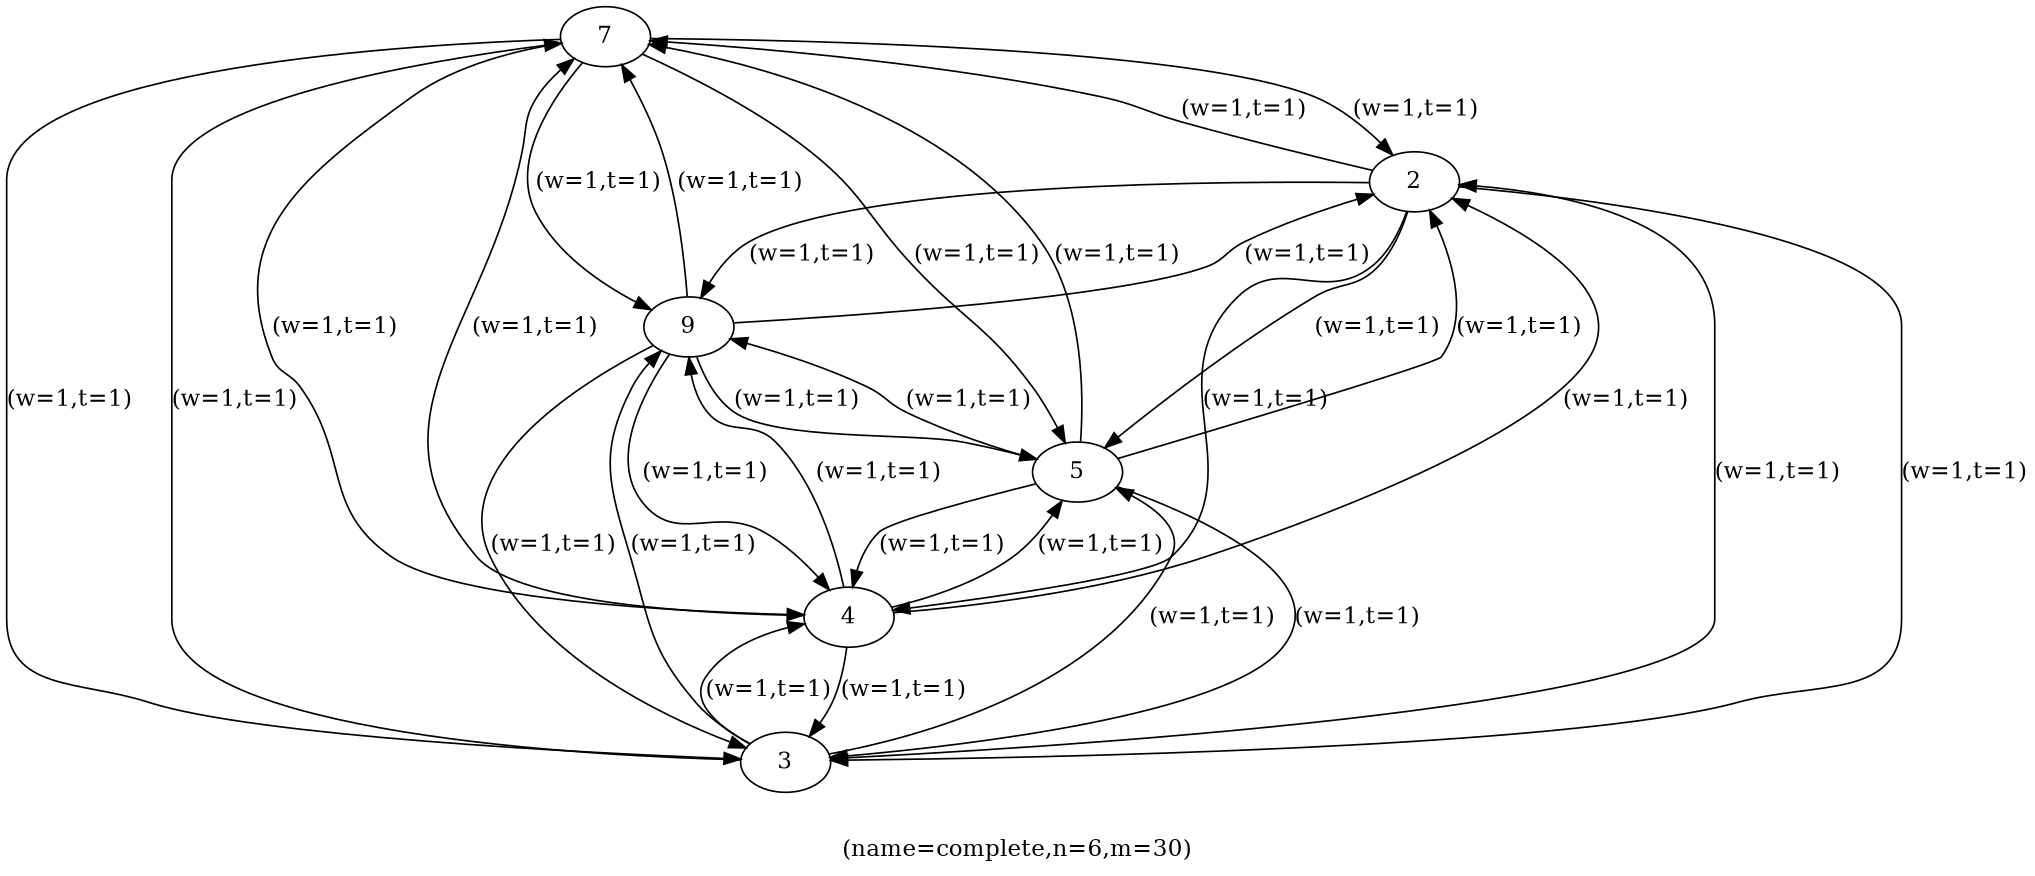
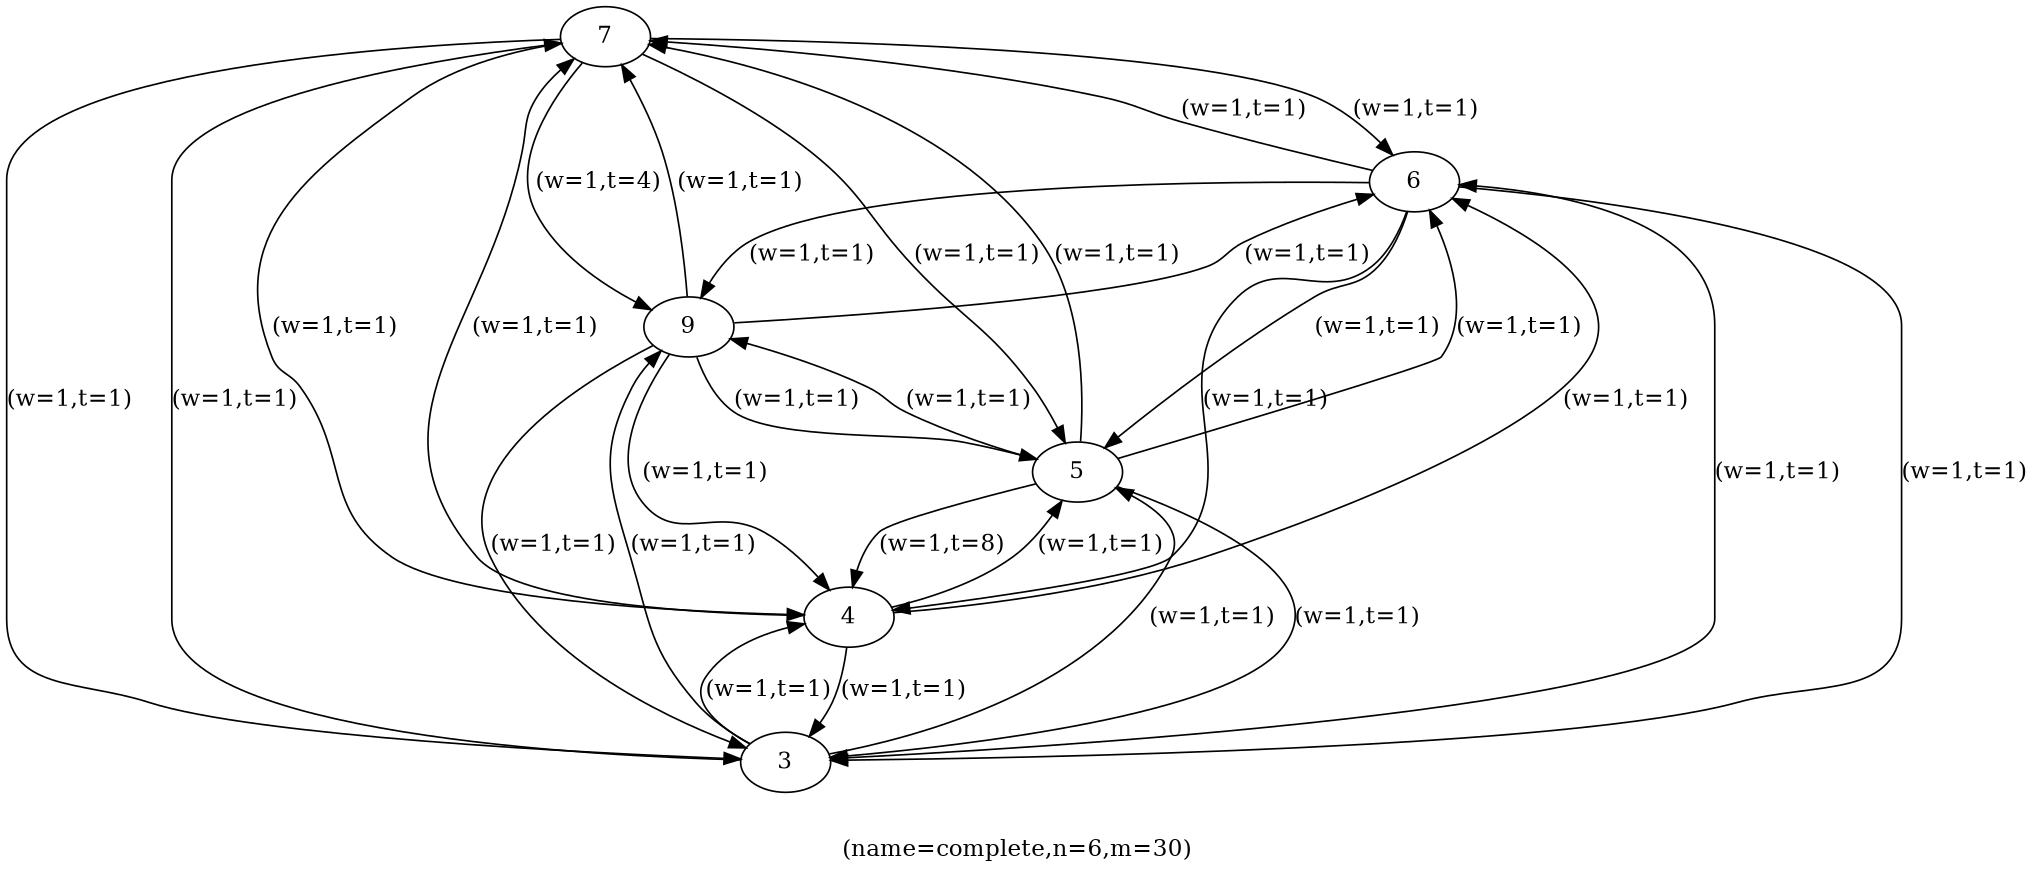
(599, 182) -> (599, 182)
(1415, 182) -> (1415, 182)
(790, 459) -> none
(942, 545) -> (942, 545)
